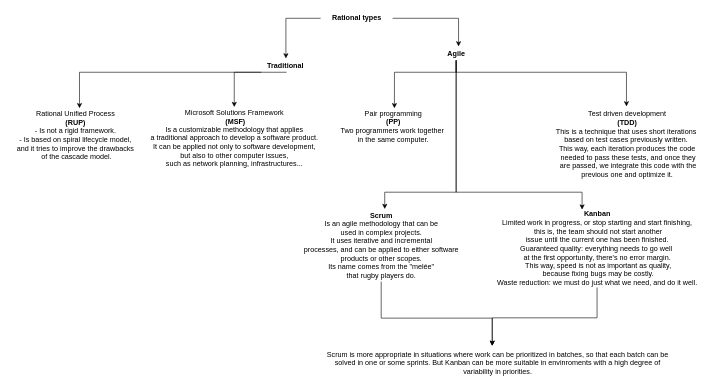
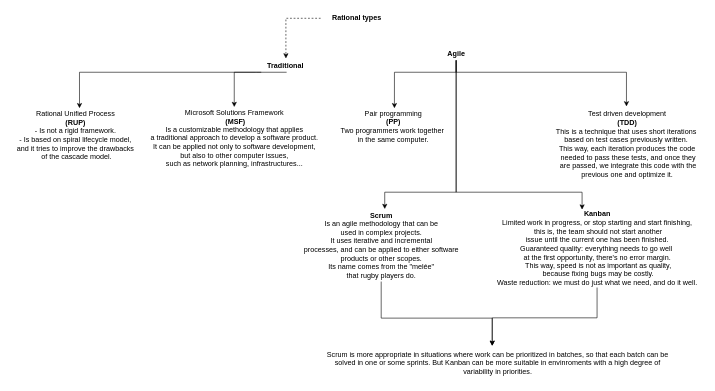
(286, 18) -> (286, 18)
(459, 28) -> none
